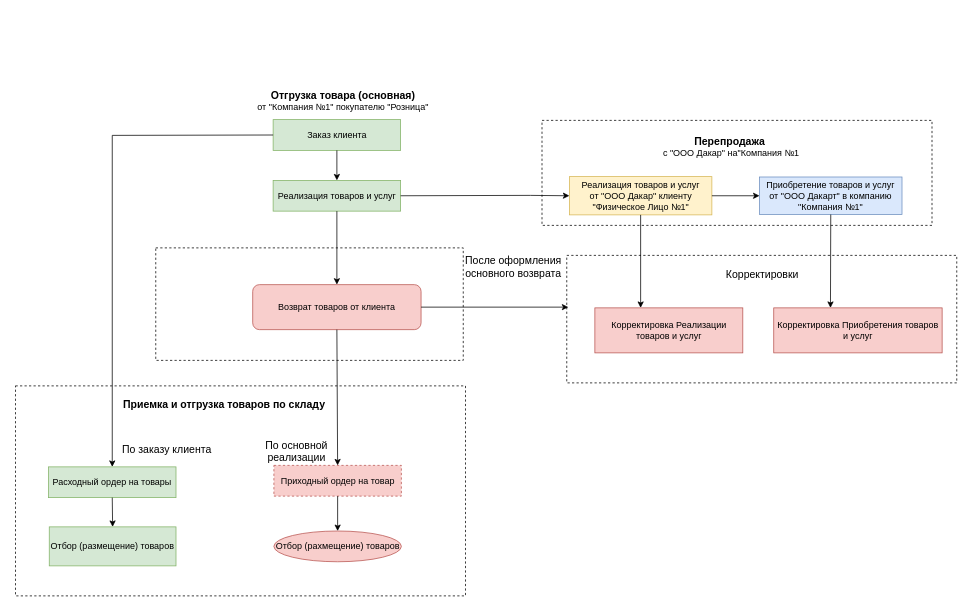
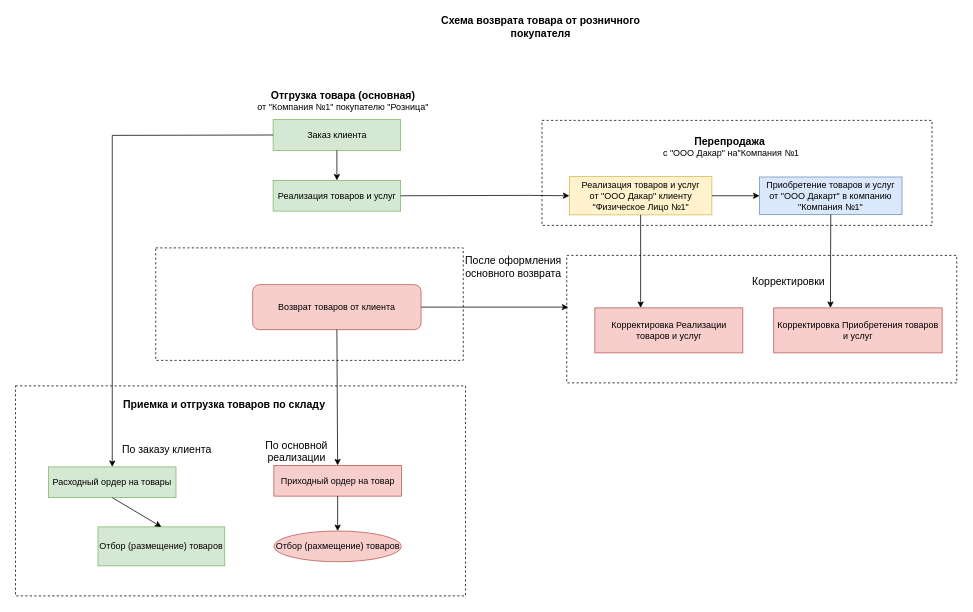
none -> (541, 27)
(762, 274) -> (789, 282)
(337, 278) -> none
(338, 481) -> (338, 481)
(113, 546) -> (161, 546)
